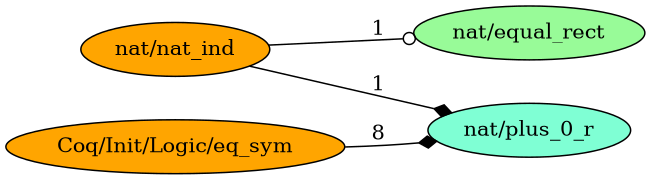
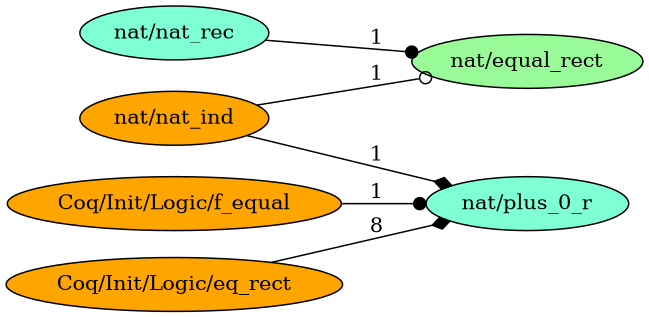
none -> (174, 33)
(175, 147) -> (174, 284)
none -> (174, 204)
